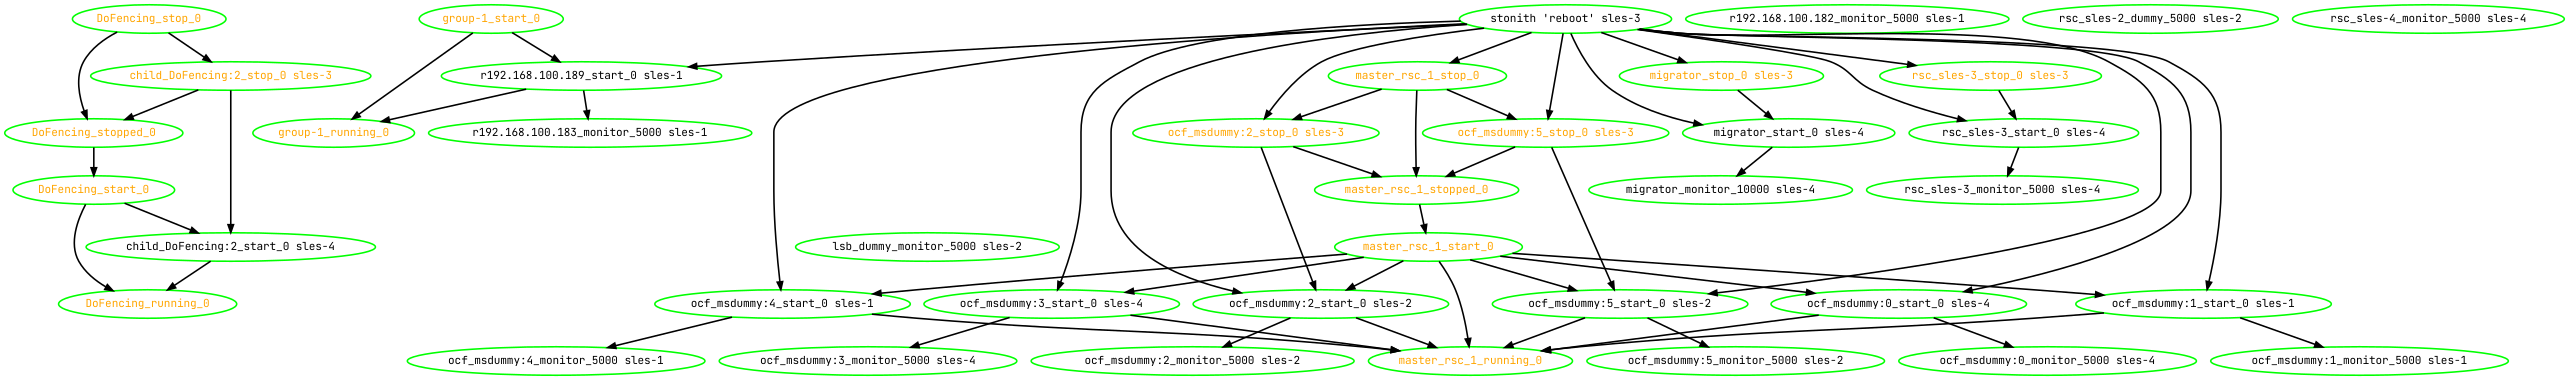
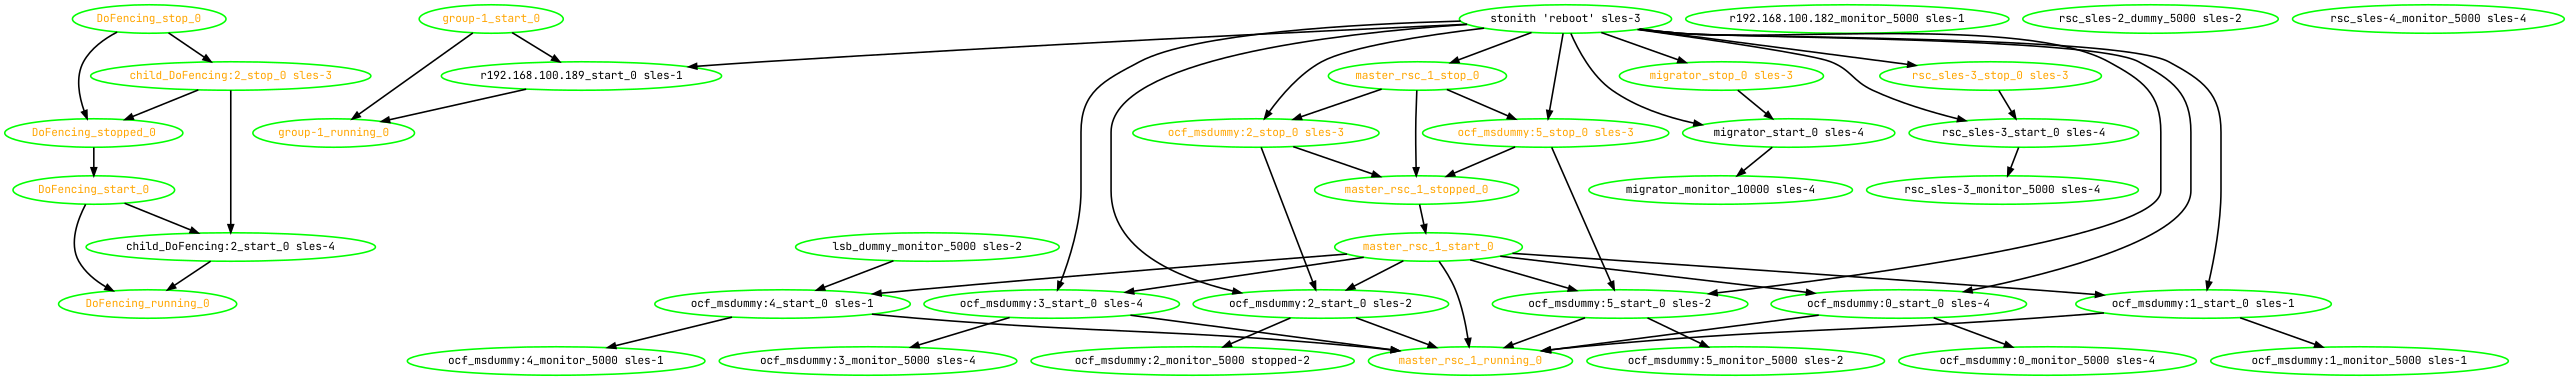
(1037, 56) -> (859, 274)
(590, 133) -> none
(1193, 361) -> (1193, 361)
